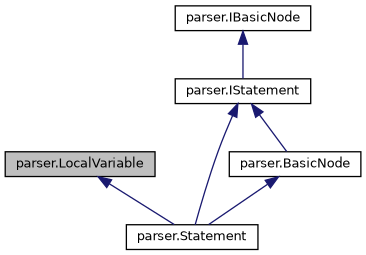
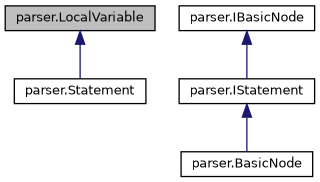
(212, 170) -> none
(238, 204) -> none
